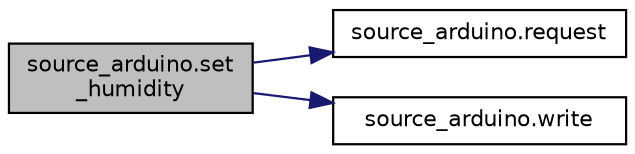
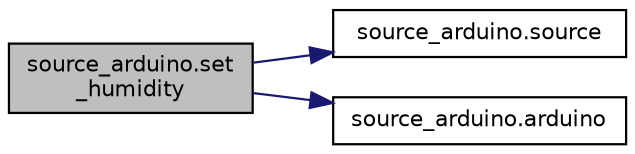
(480, 34) -> (480, 34)
(480, 121) -> (480, 121)
